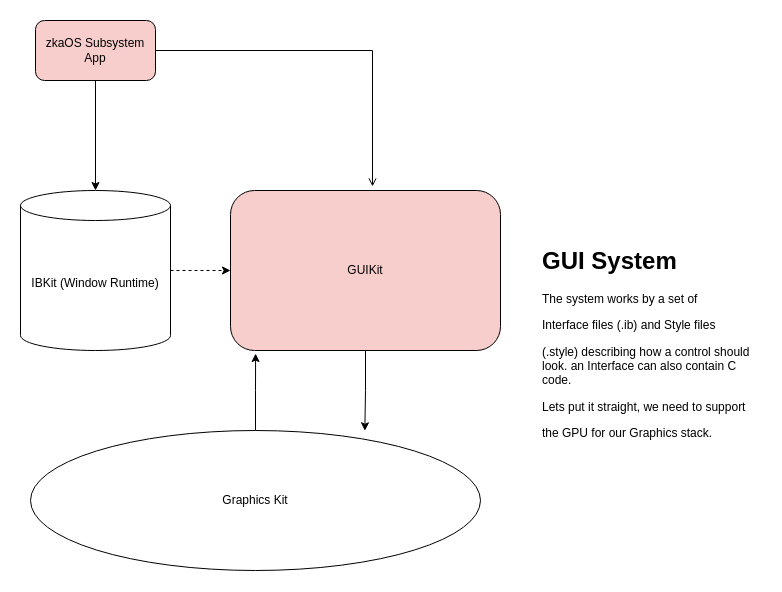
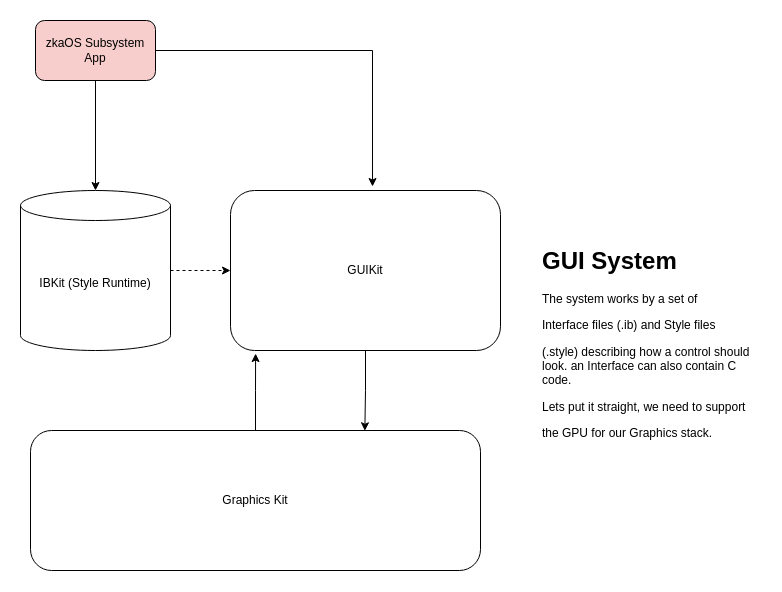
(373, 179) -> (373, 178)
(366, 271) -> (366, 271)
(96, 284) -> (96, 284)
(256, 501) -> (256, 501)
